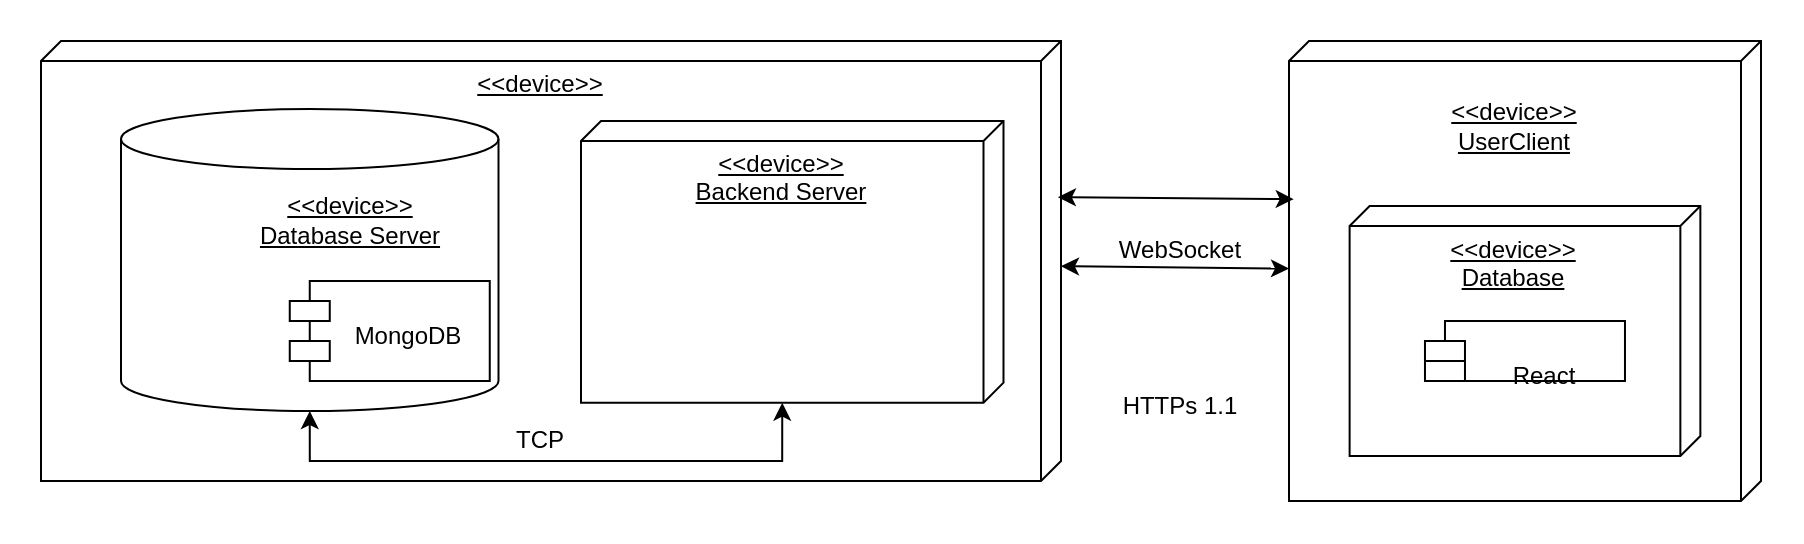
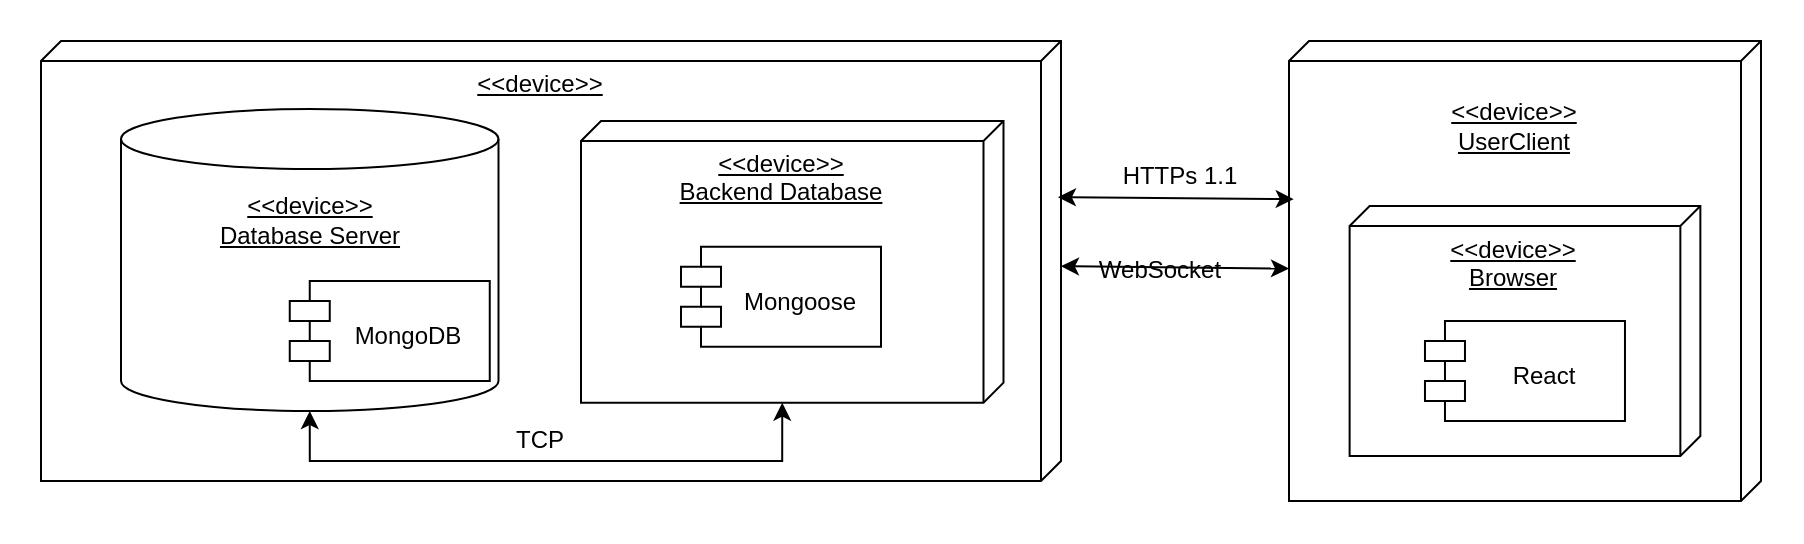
(782, 180) -> (782, 180)
(350, 221) -> (310, 221)
(1181, 251) -> (1161, 271)
(1514, 266) -> (1514, 266)
none -> (781, 297)
(1525, 351) -> (1525, 371)
(1181, 406) -> (1181, 176)
